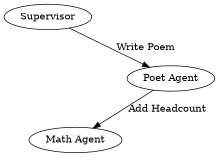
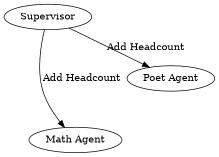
(146, 48) -> (146, 48)
(126, 107) -> (40, 78)
